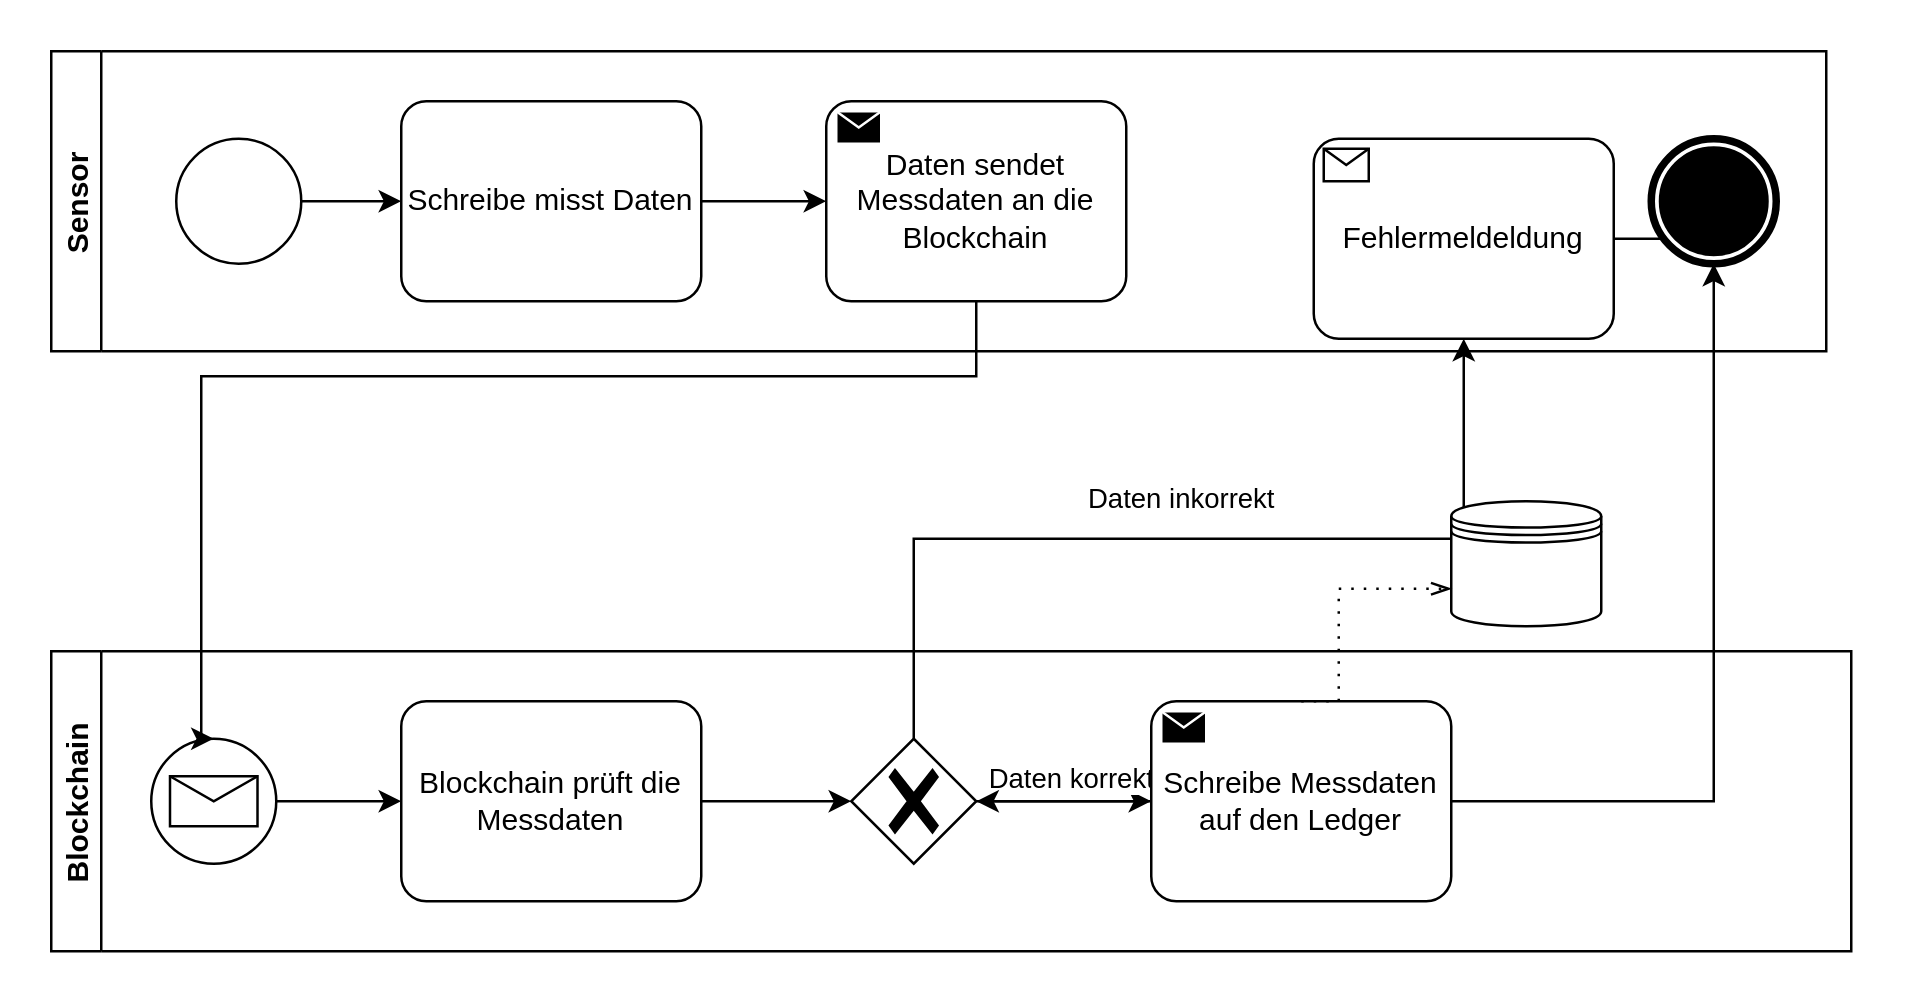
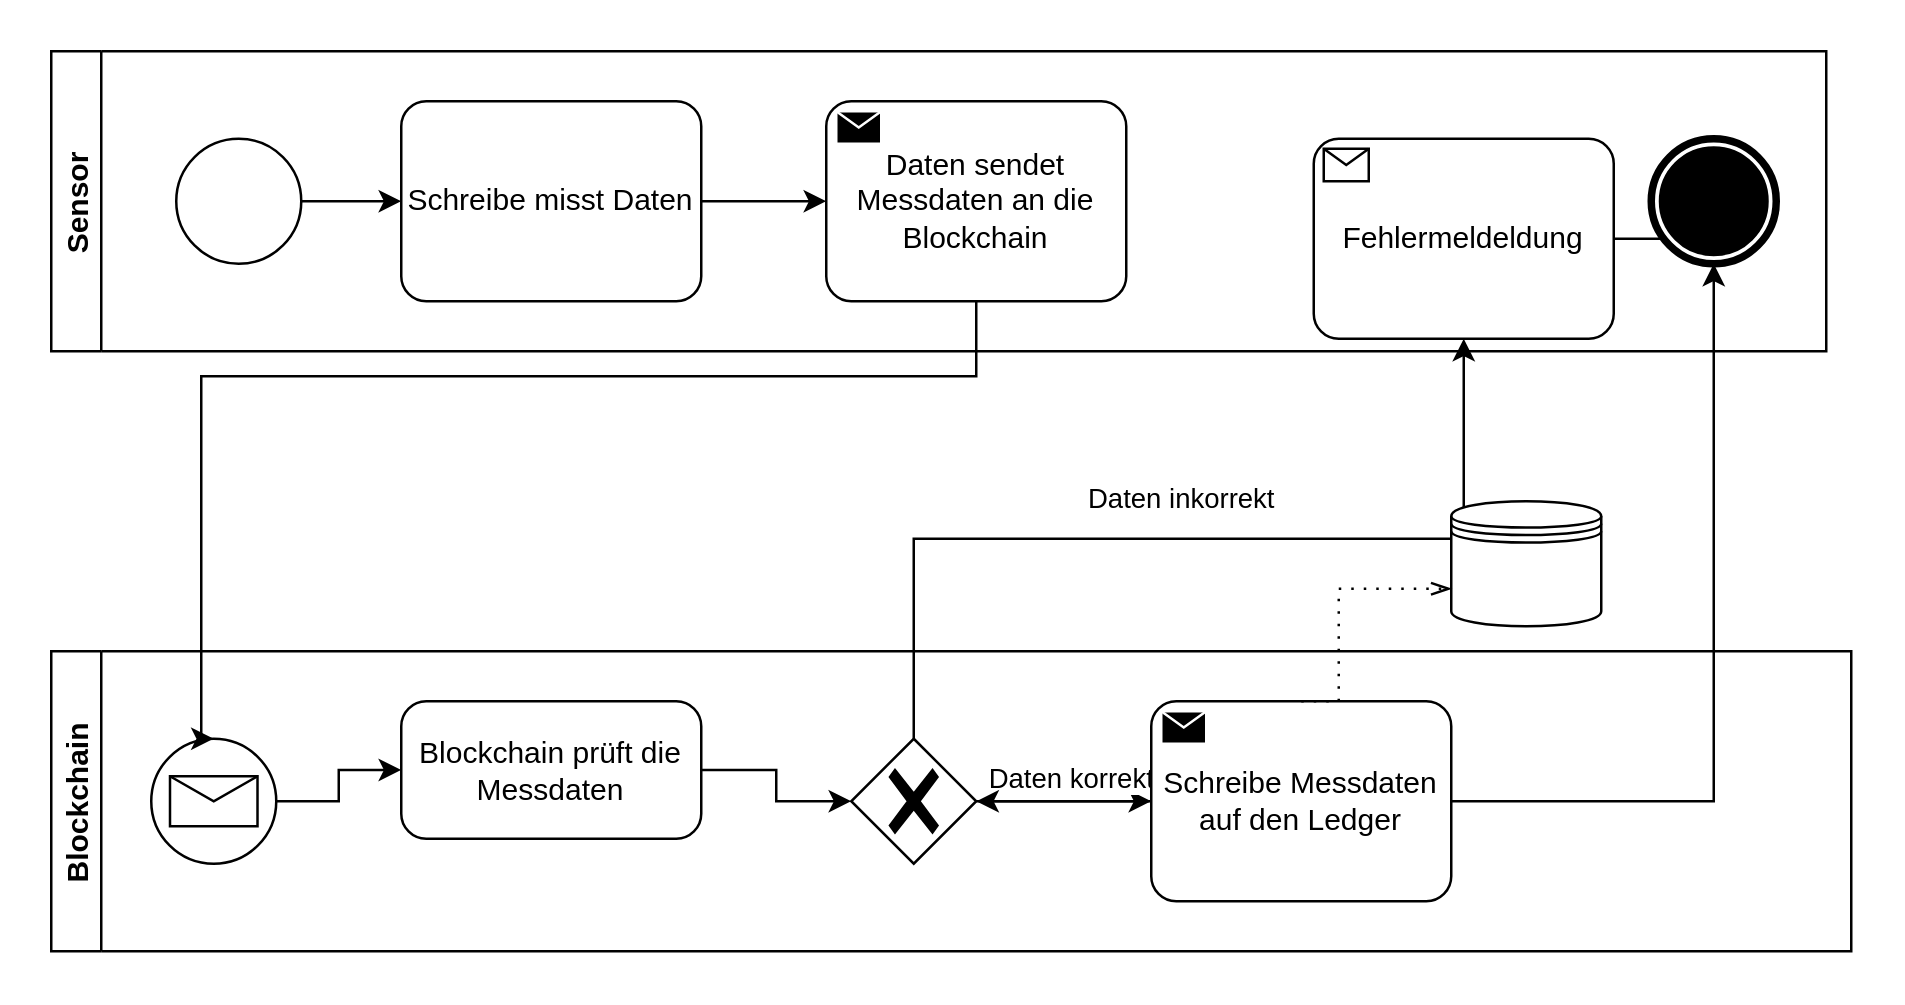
(551, 801) -> (551, 770)
